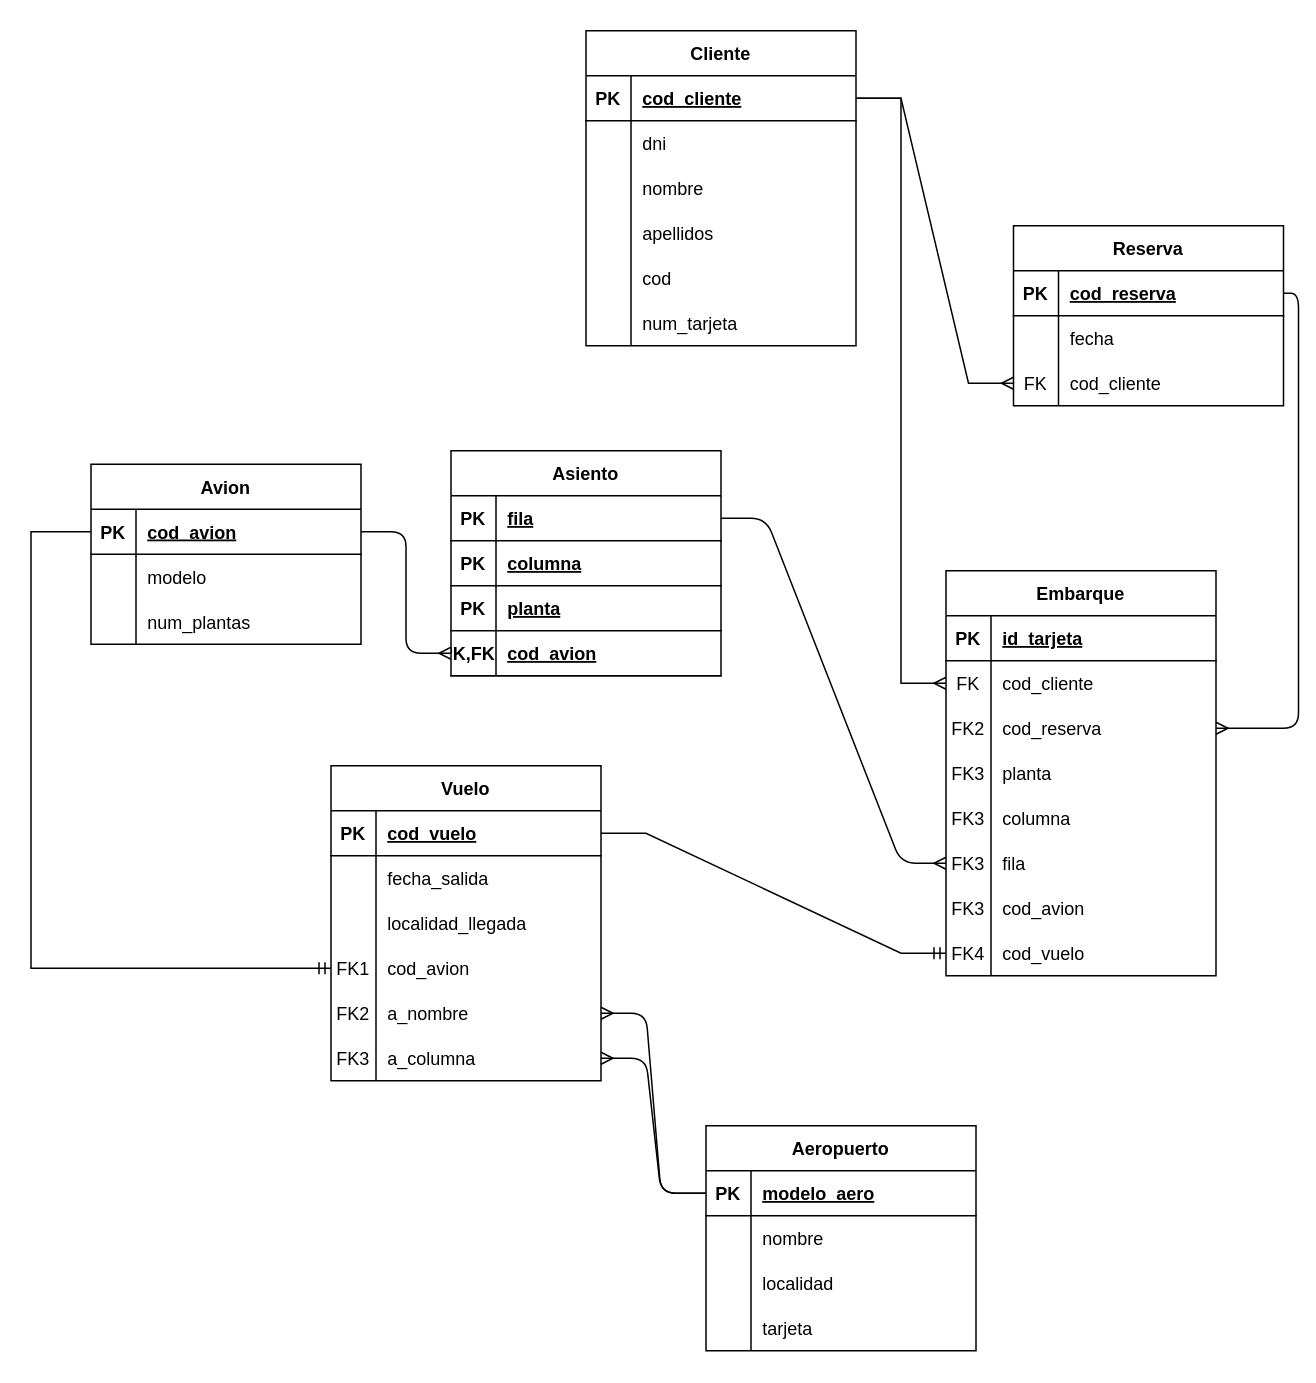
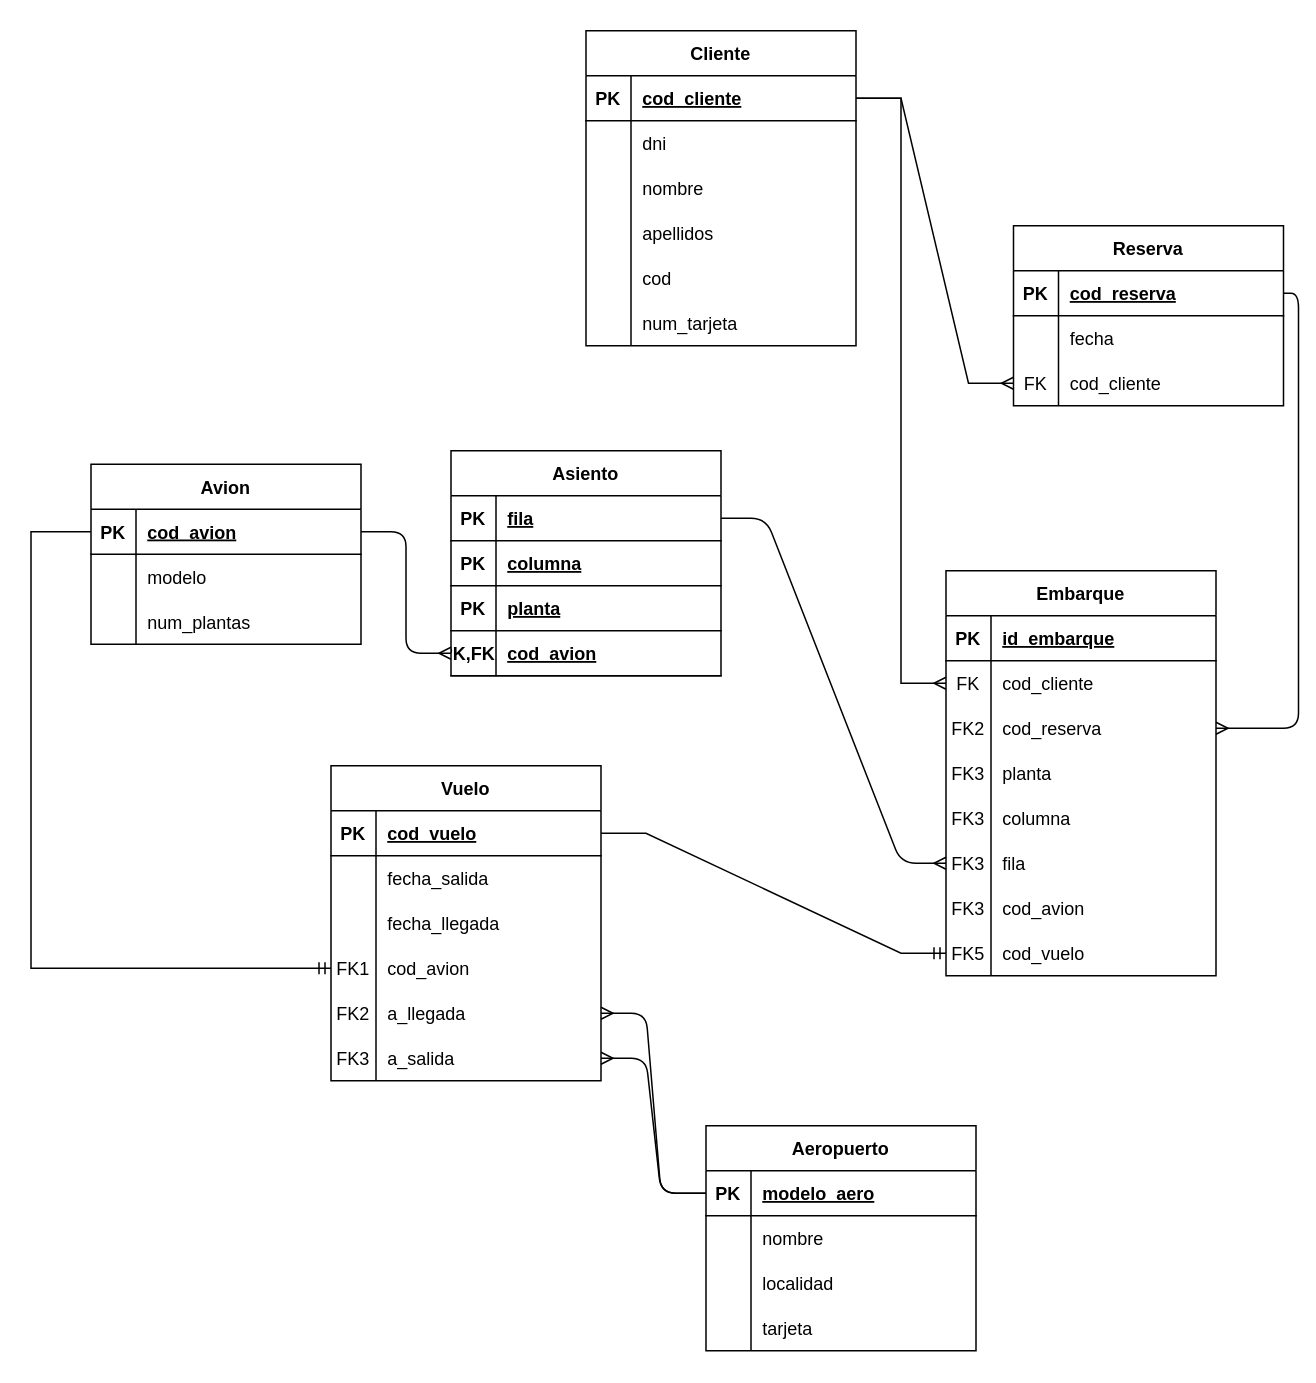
(1050, 639) -> (1055, 639)
(461, 924) -> (448, 924)
(968, 954) -> (968, 954)
(427, 1014) -> (428, 1014)
(430, 1059) -> (423, 1059)
